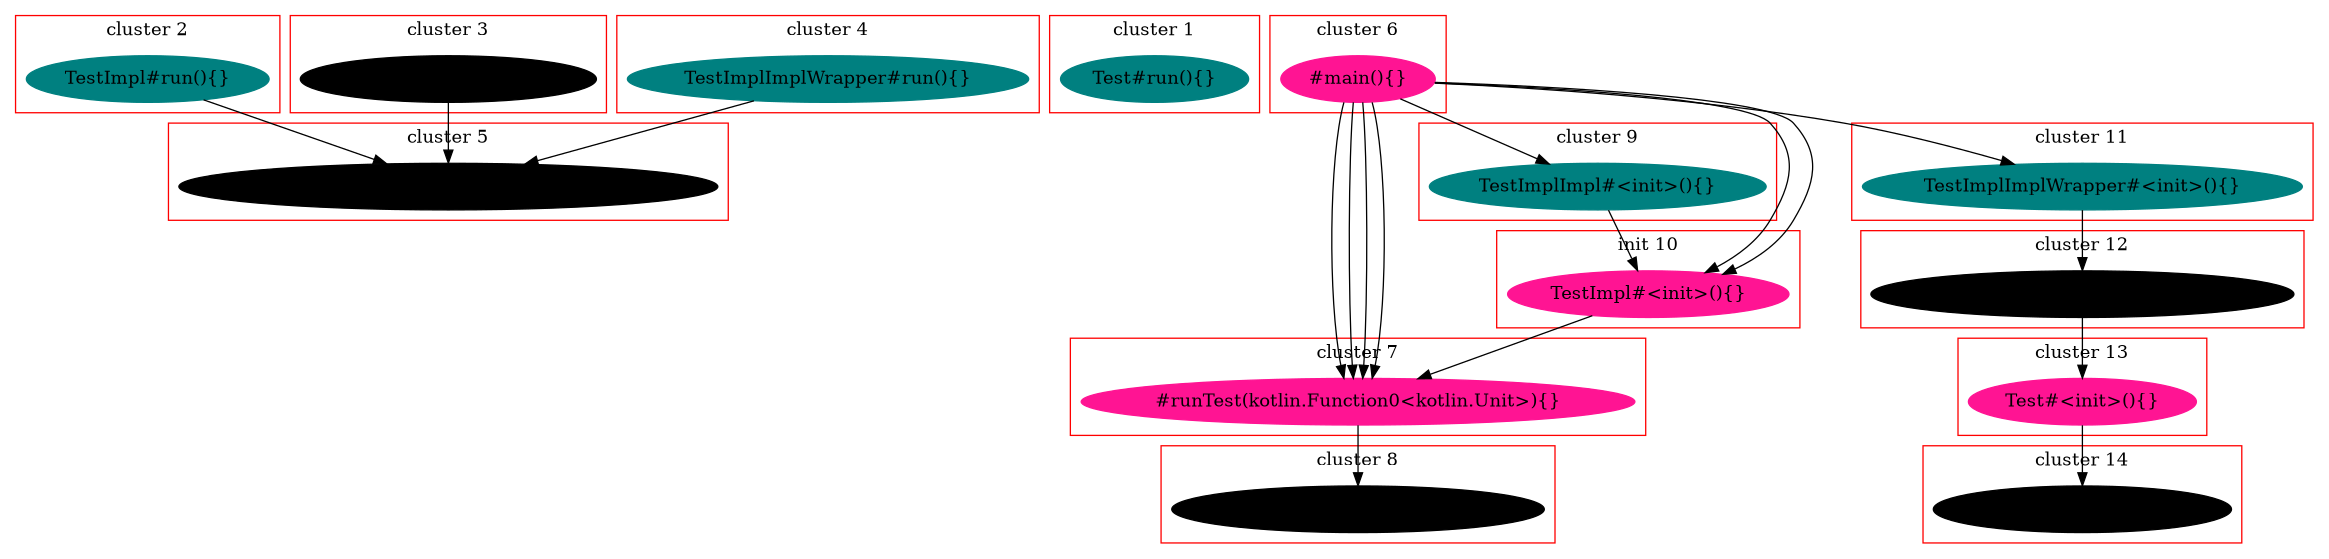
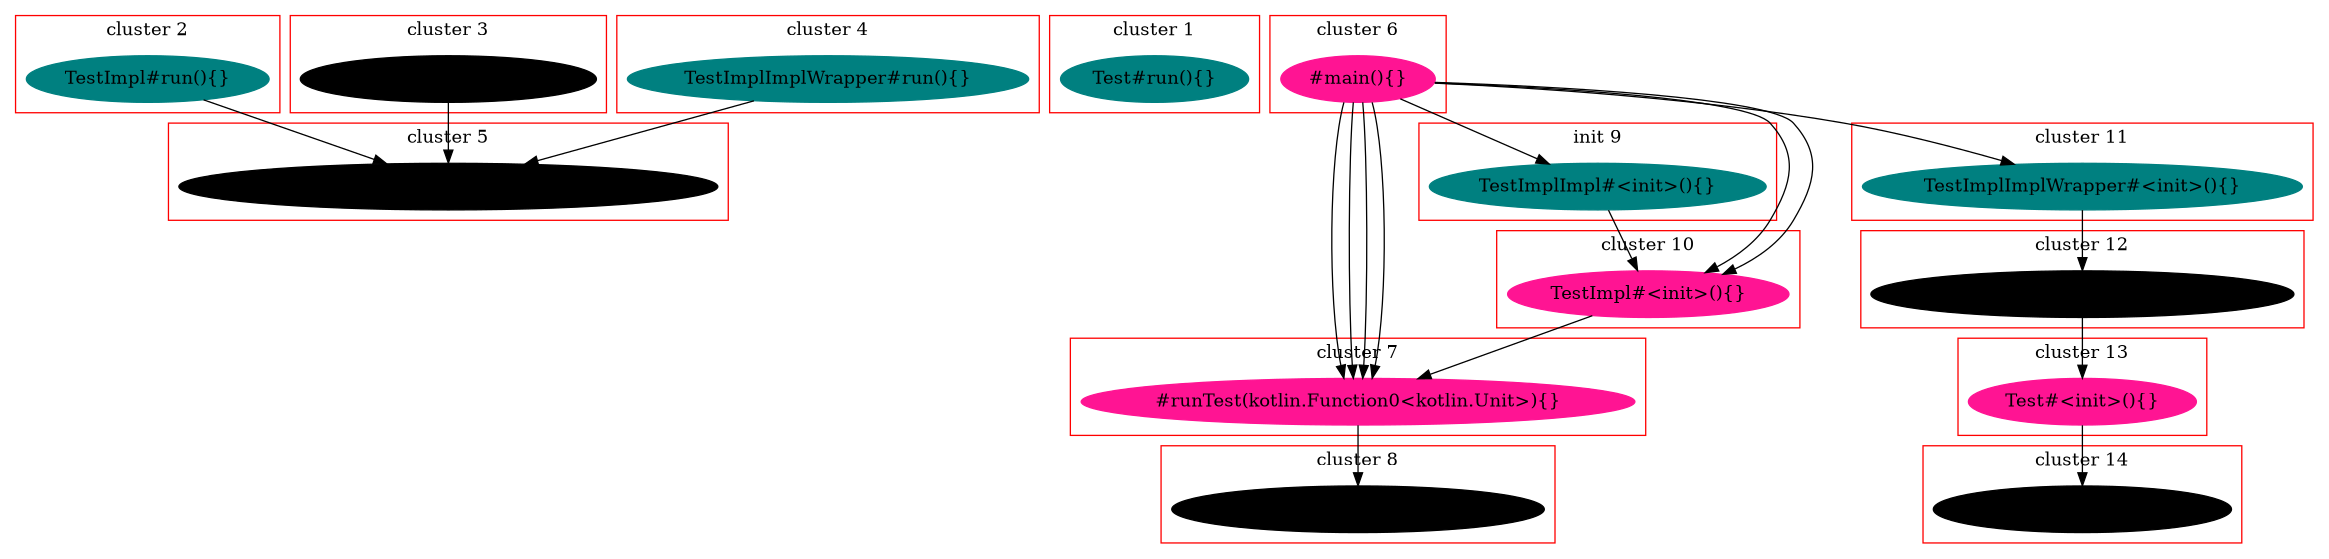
(1598, 138) -> (1598, 138)
(1648, 246) -> (1648, 246)
